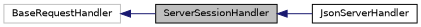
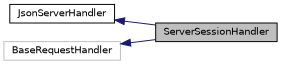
(300, 14) -> (140, 23)
